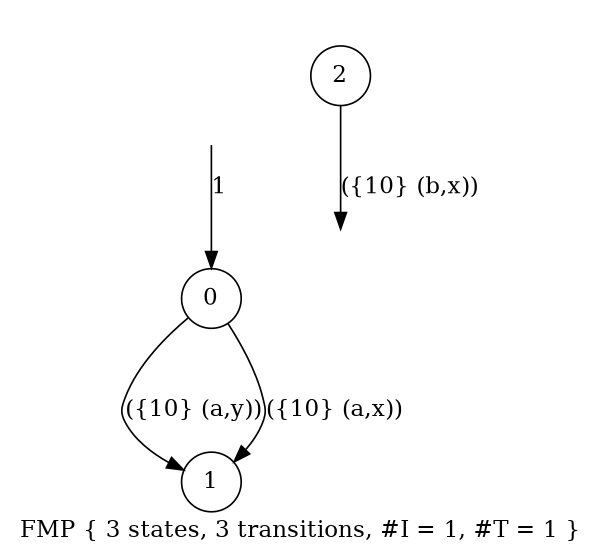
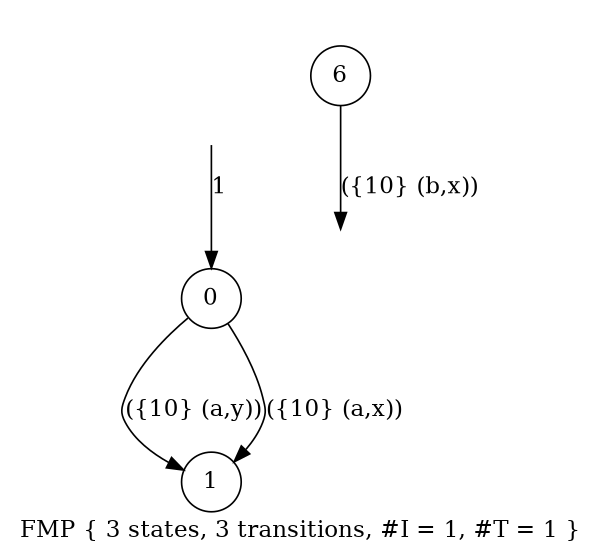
(341, 76) -> (341, 76)
